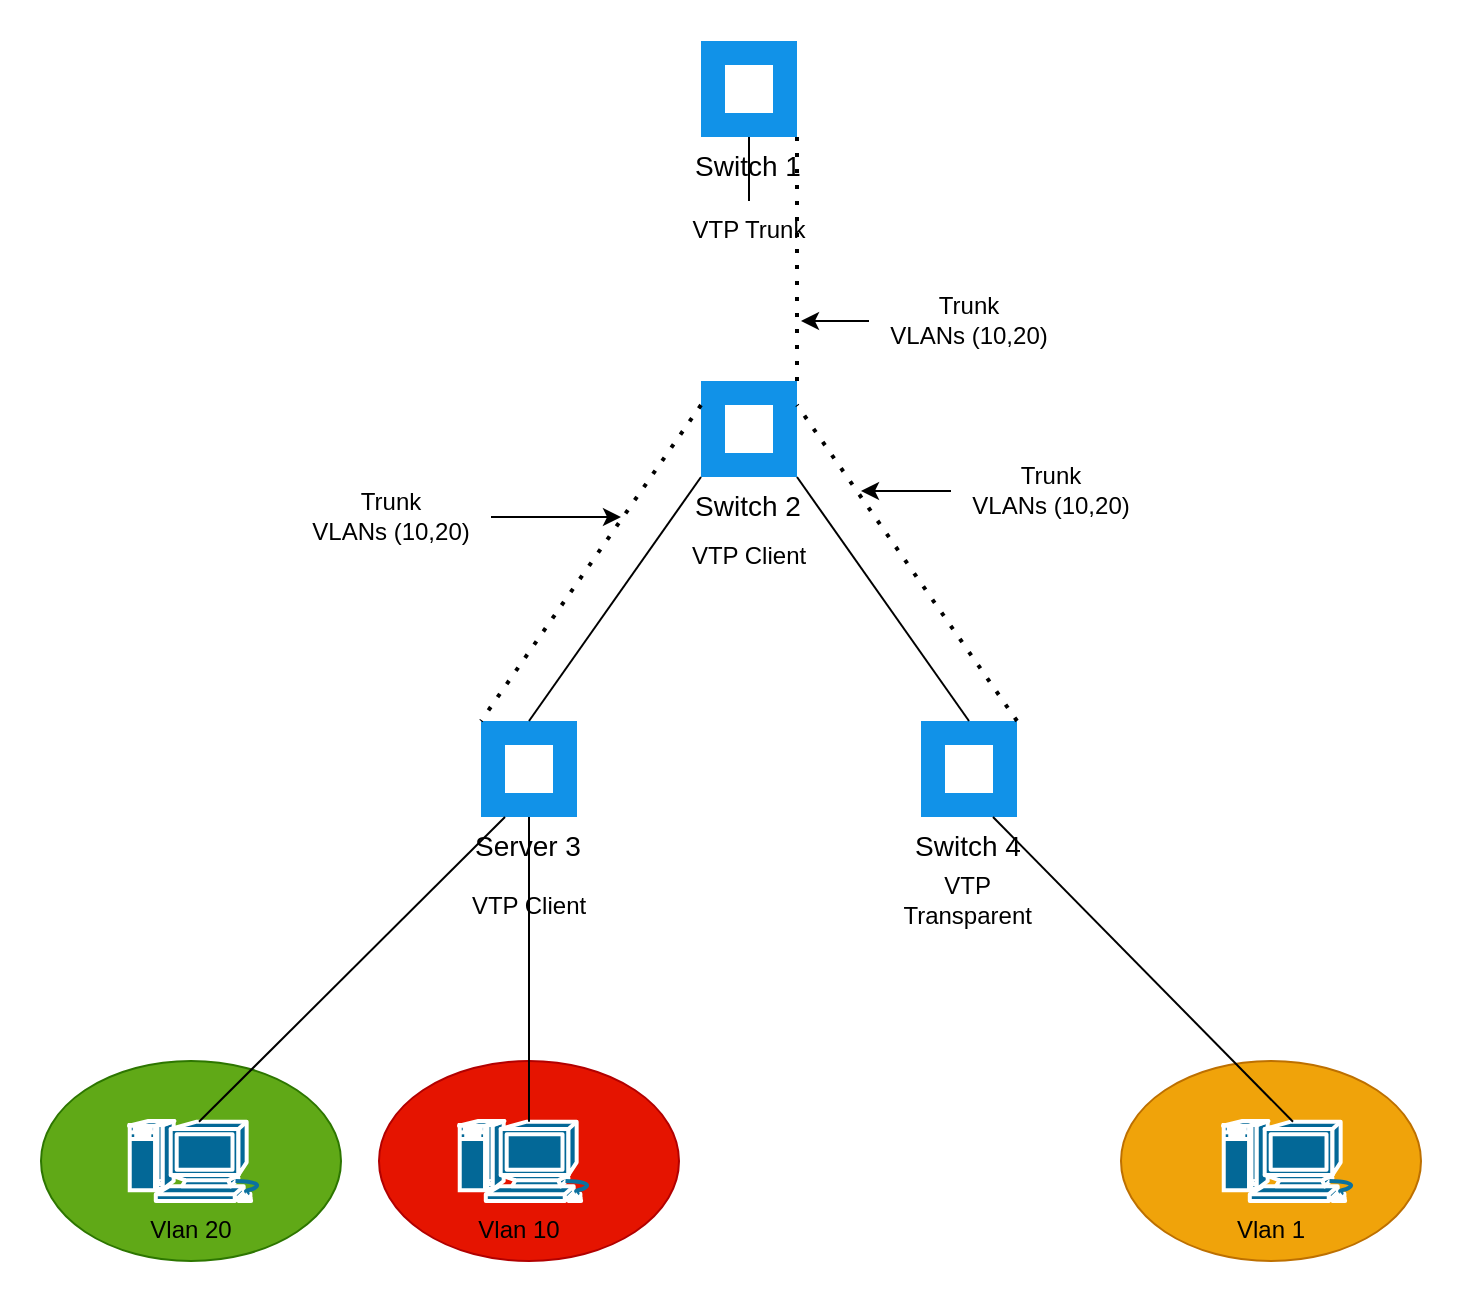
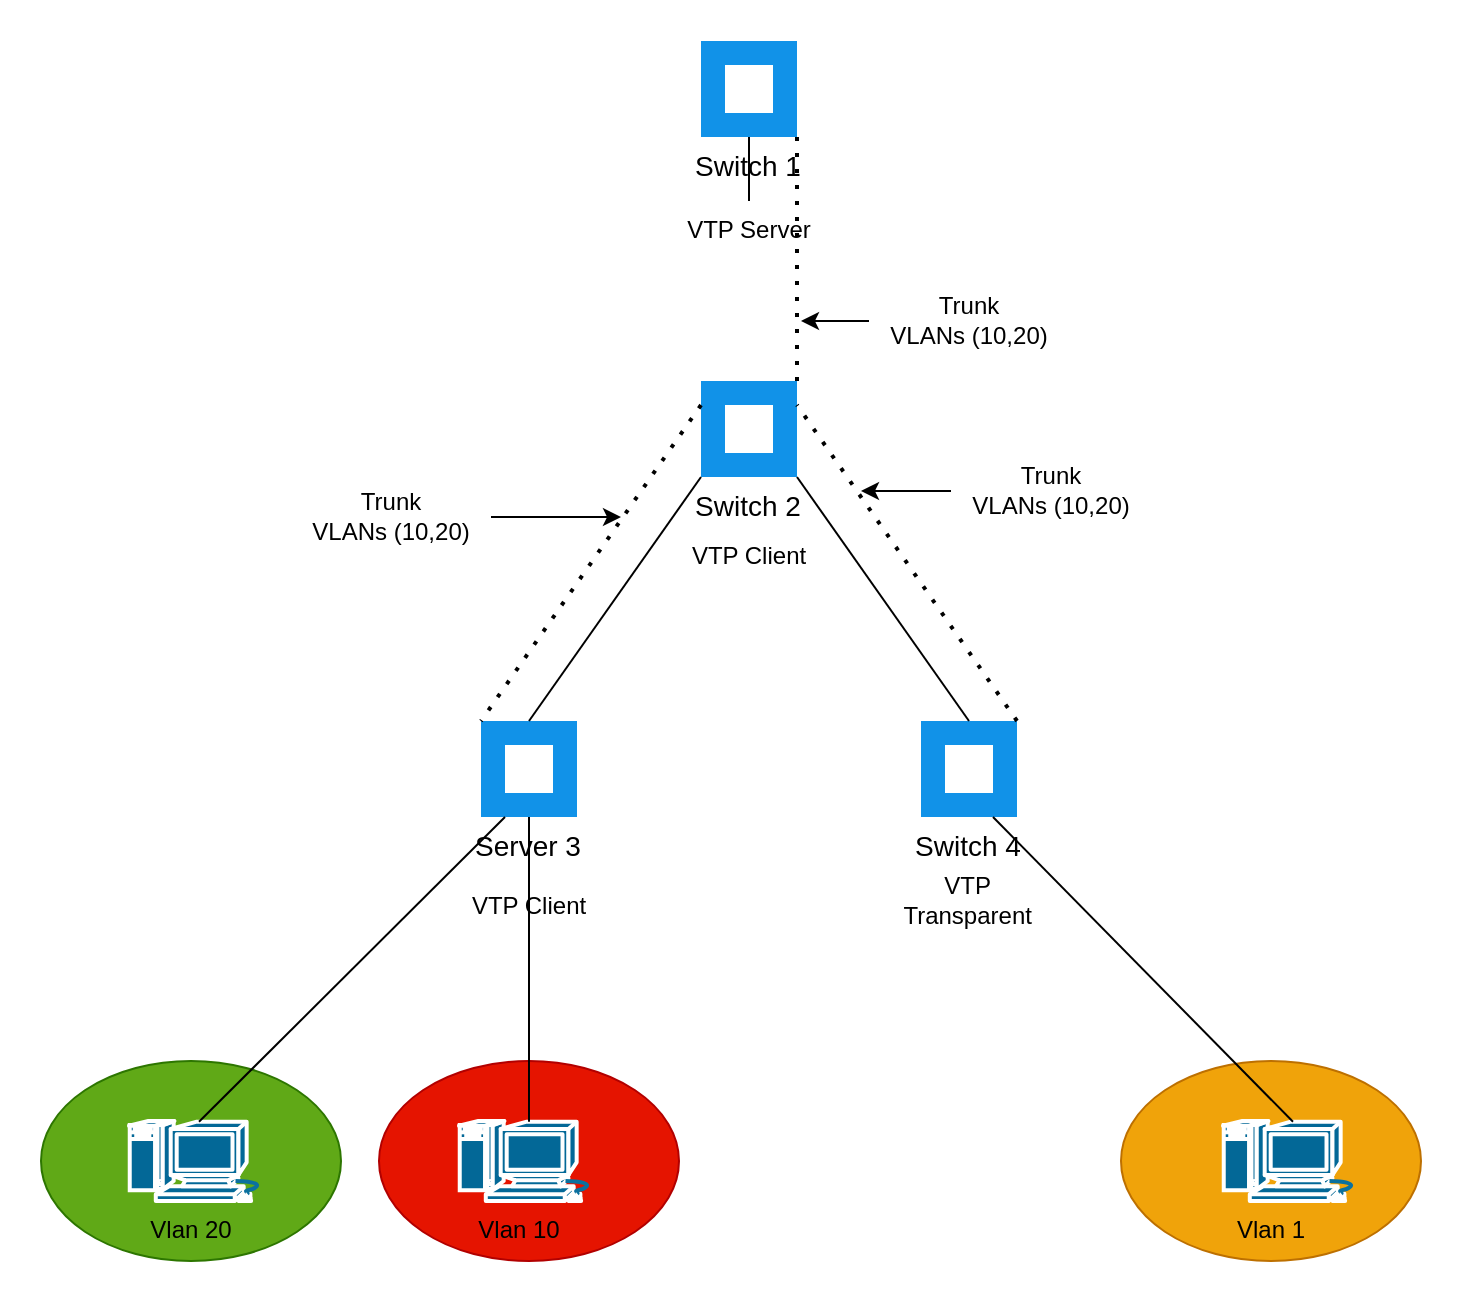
(750, 231) -> (750, 231)
